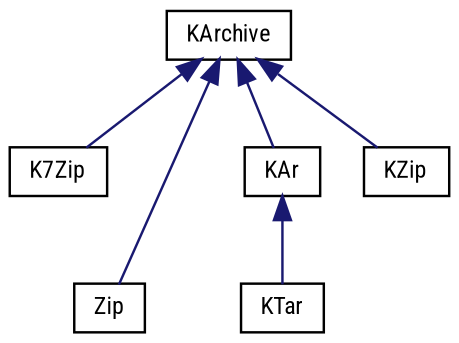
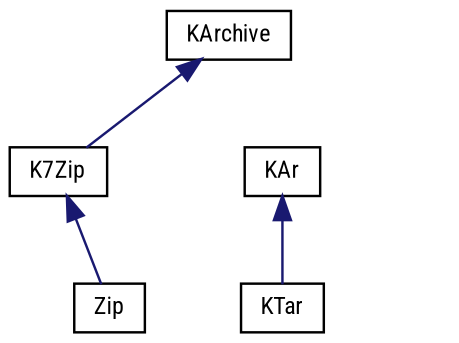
(260, 115) -> none
(407, 172) -> none
(164, 183) -> (89, 251)
